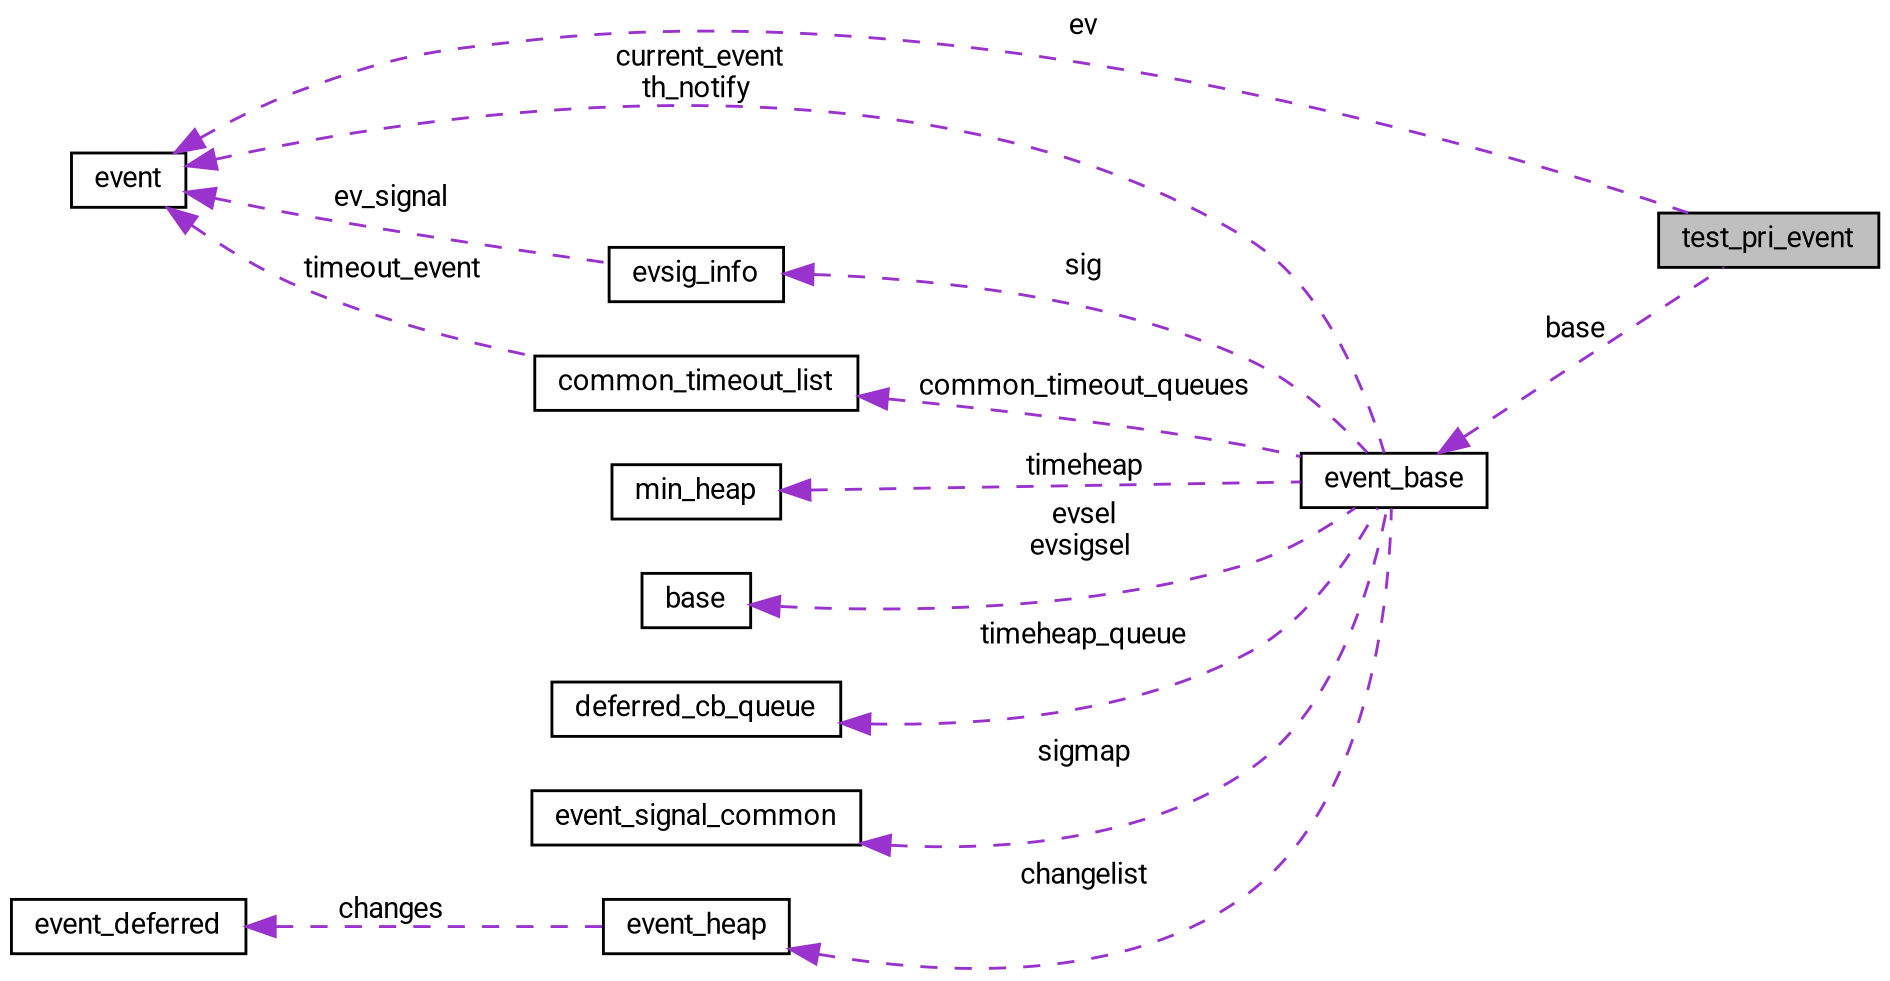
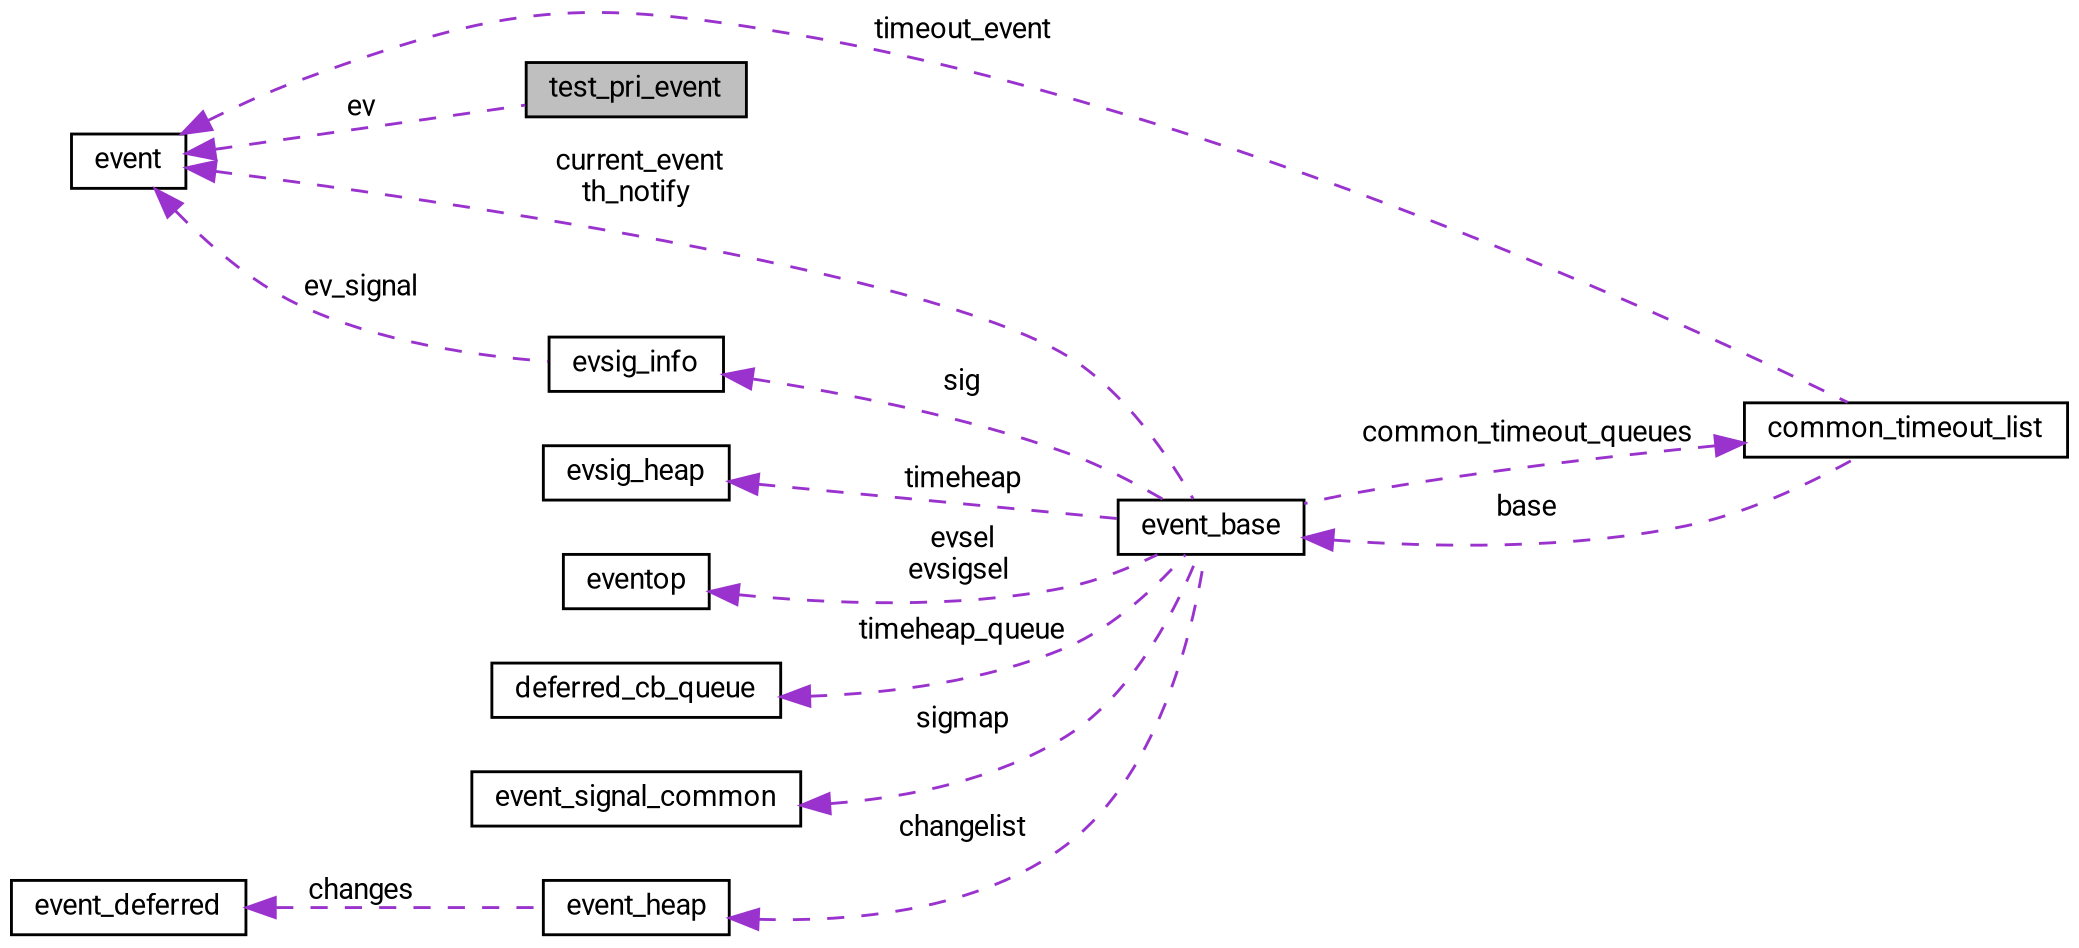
(1594, 352) -> (1603, 539)
(696, 492) -> (636, 473)
(696, 601) -> (636, 582)
